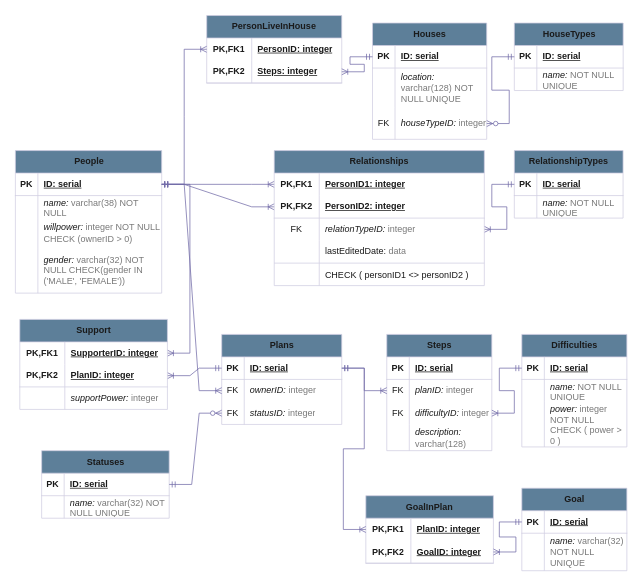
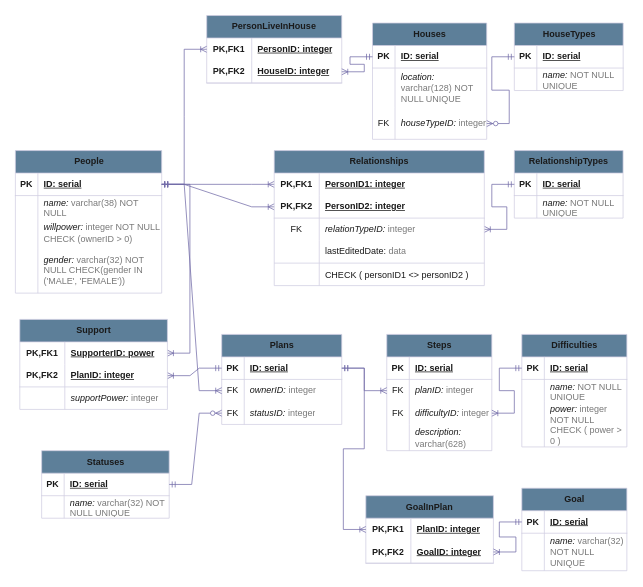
(289, 72) -> (294, 72)
(118, 353) -> (114, 353)
(453, 438) -> (453, 438)
